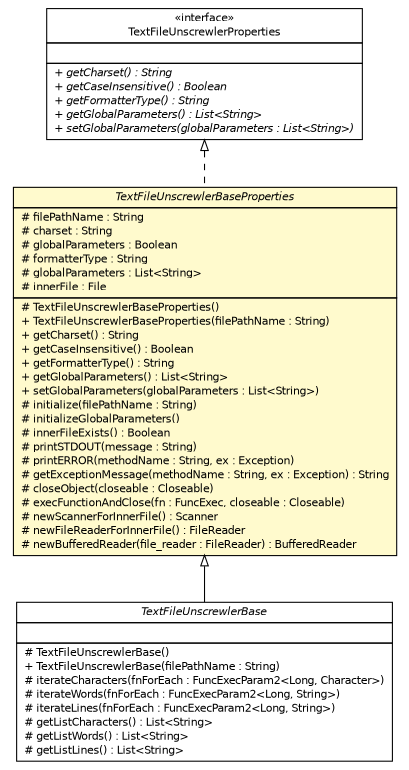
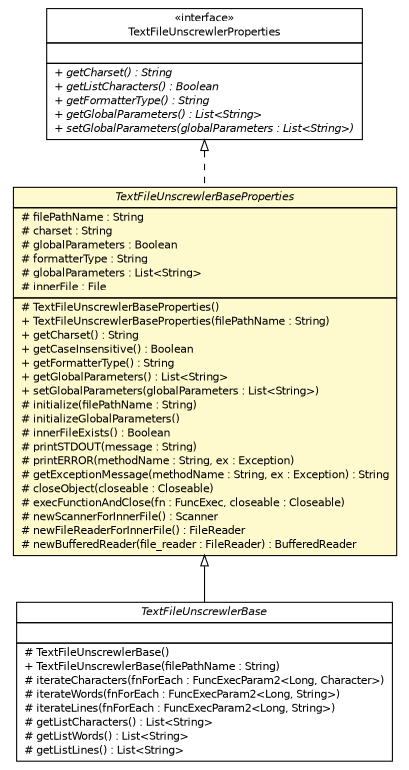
(141, 87) -> (137, 87)
